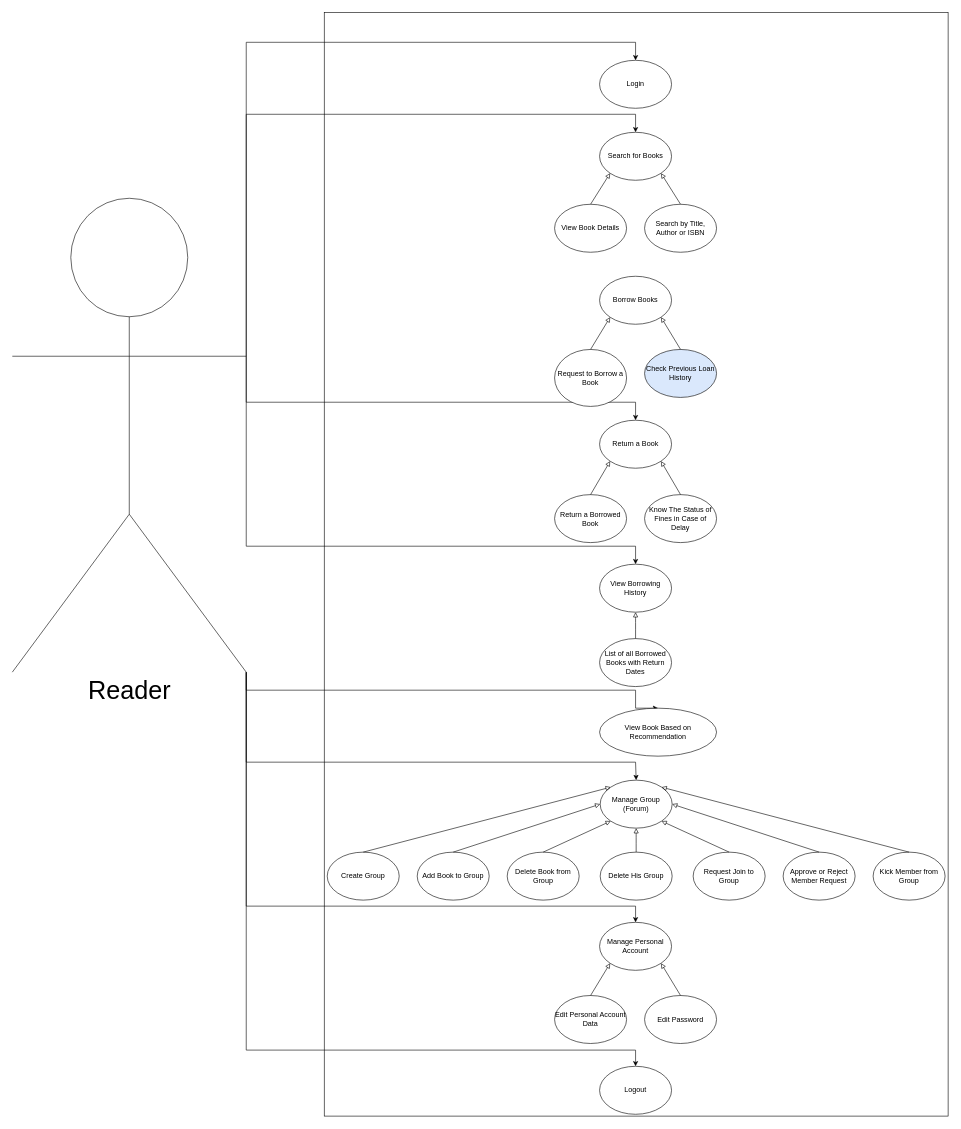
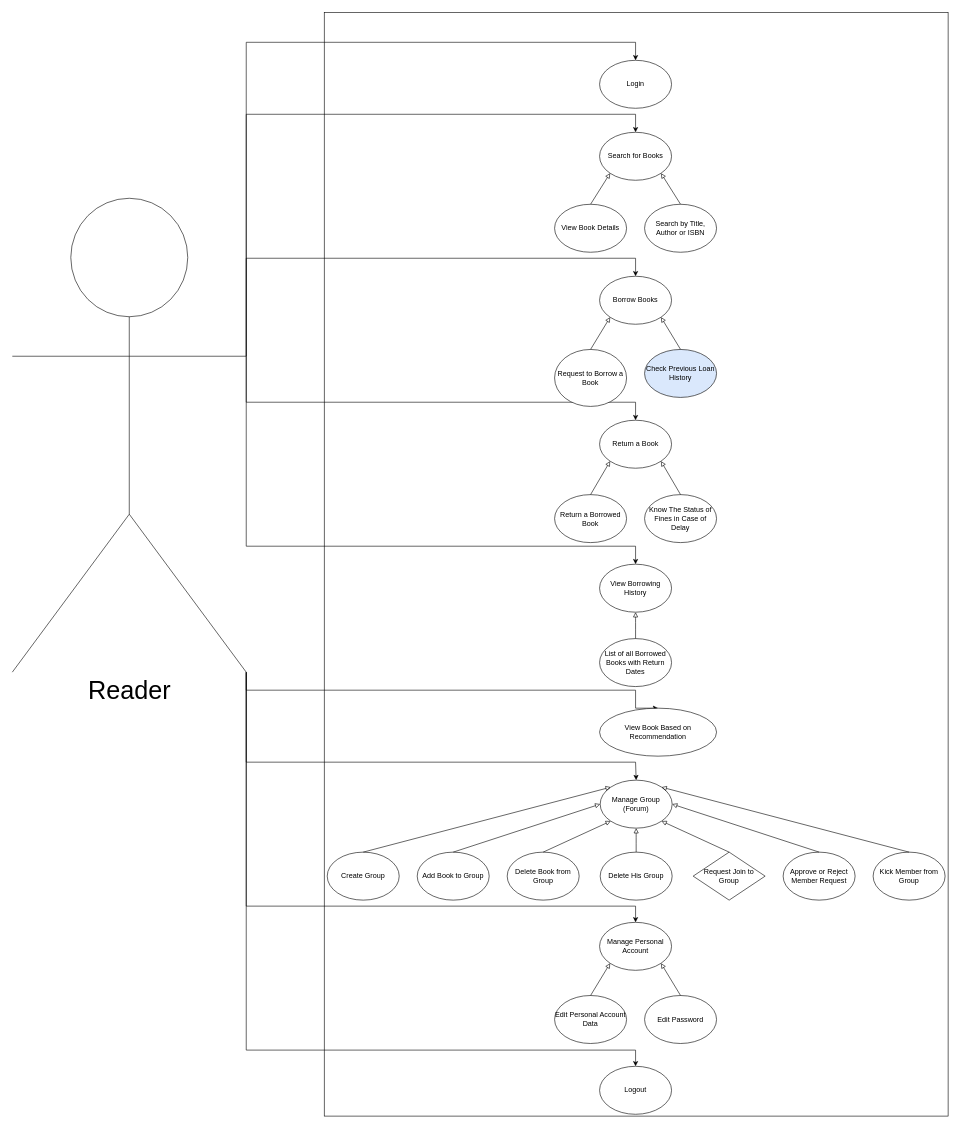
none -> (636, 263)
(729, 876) -> (729, 876)
